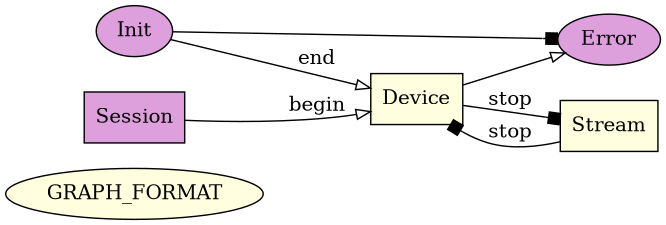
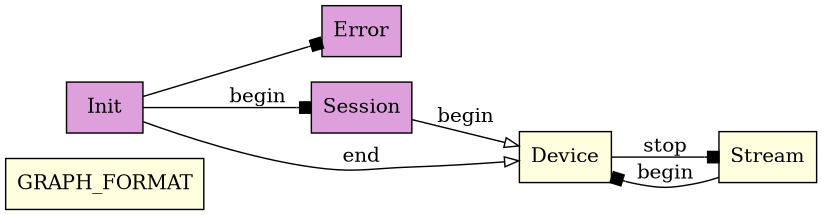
(134, 31) -> (105, 108)
(609, 40) -> (362, 31)
(507, 71) -> none
none -> (220, 108)
(510, 132) -> (665, 173)
(134, 194) -> (105, 184)
